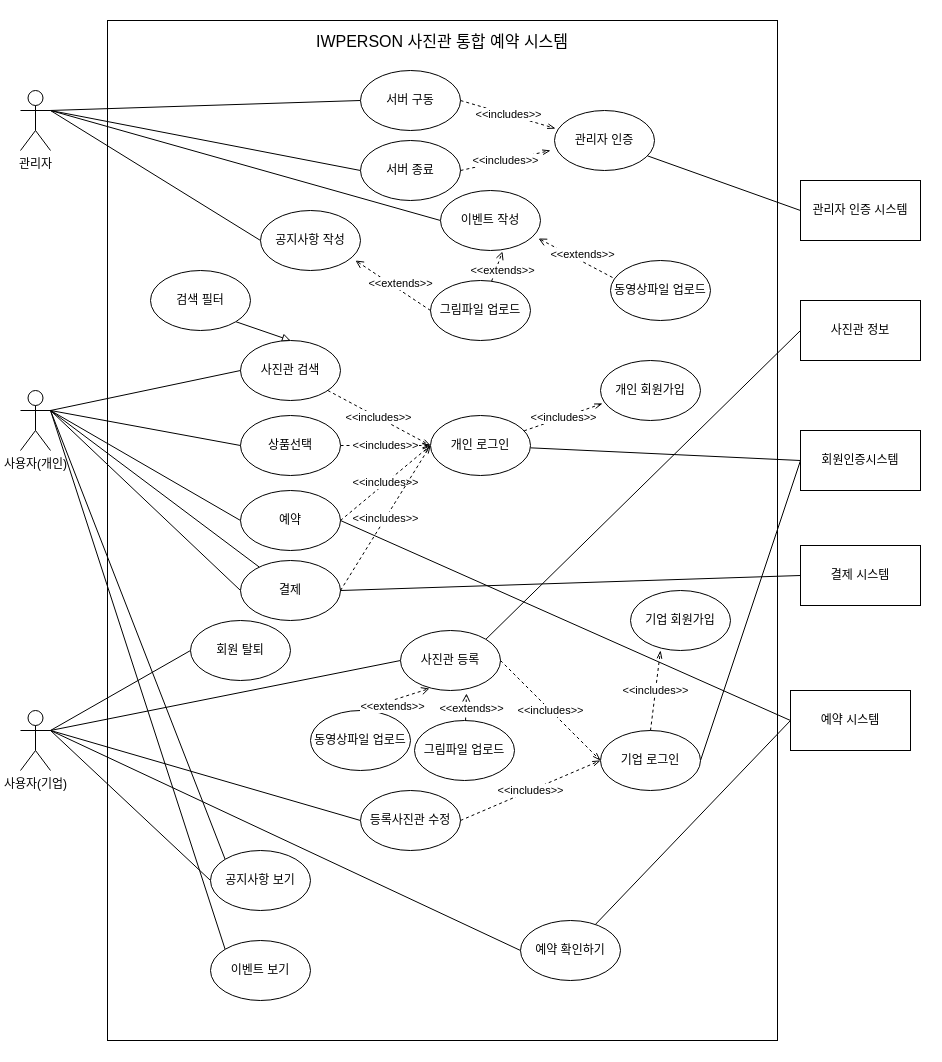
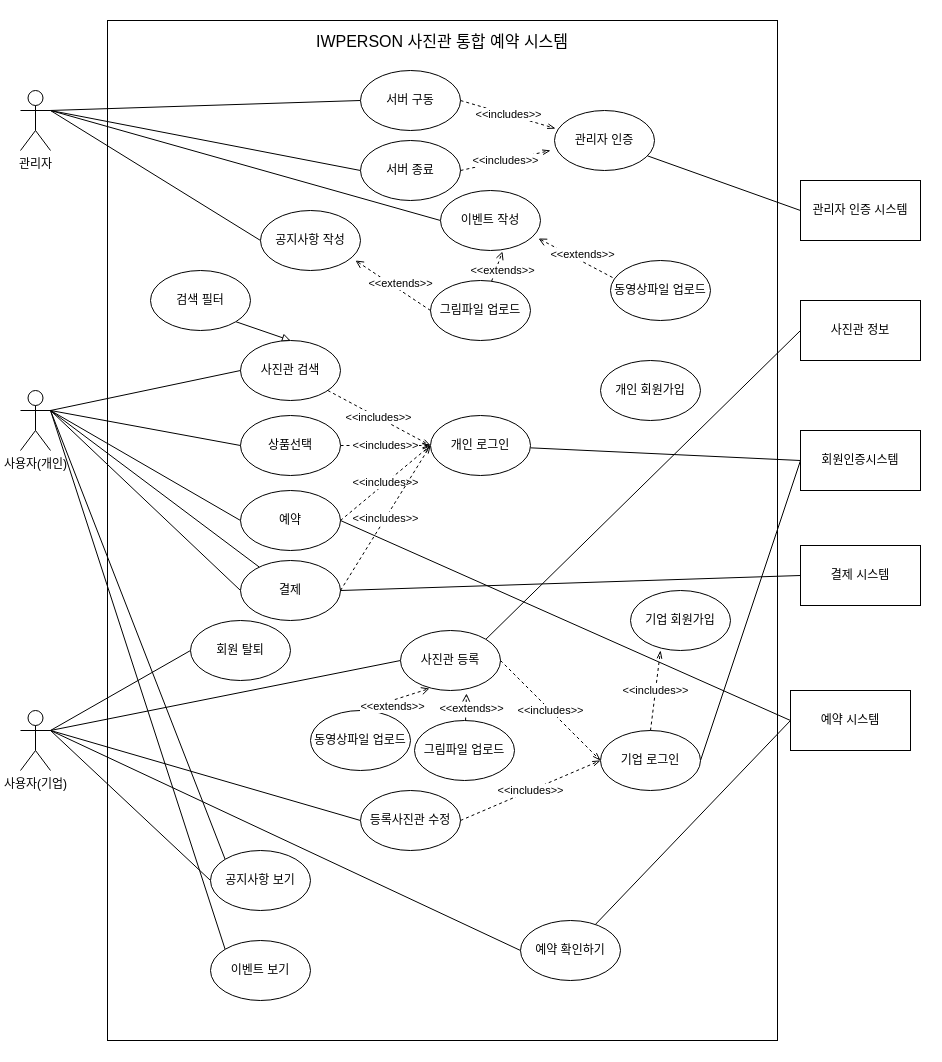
(562, 418) -> none
